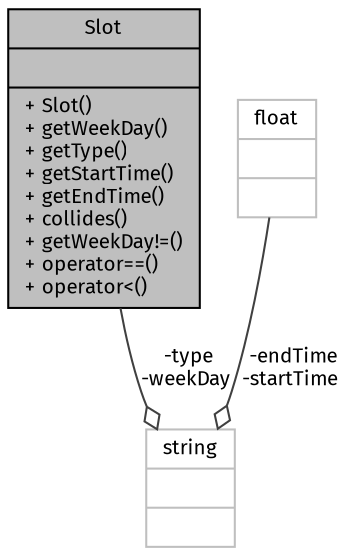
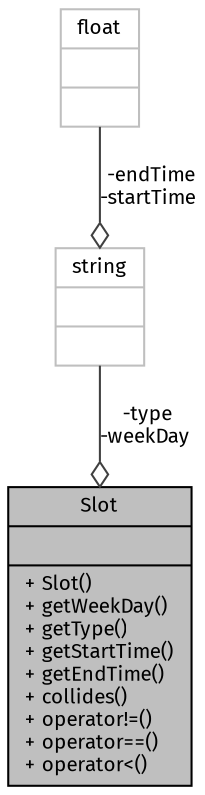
(104, 242) -> (89, 720)
(131, 358) -> (100, 414)
